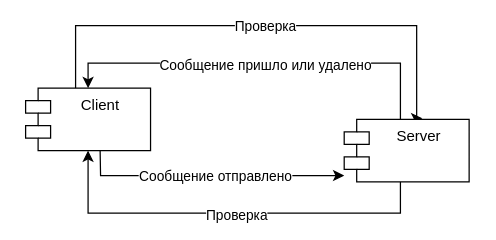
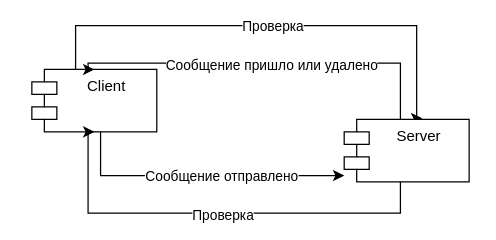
(88, 119) -> (94, 101)
